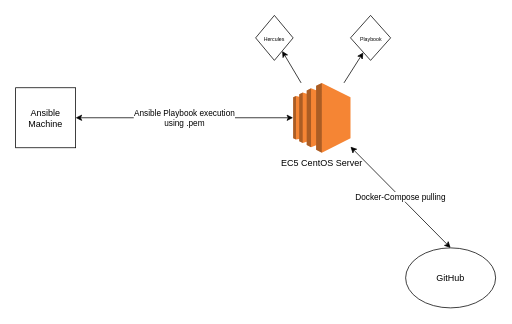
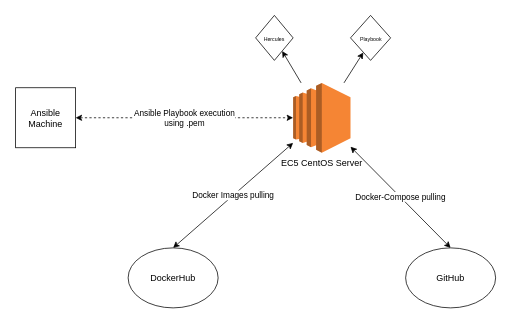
(108, 118) -> (108, 118)
none -> (232, 196)
none -> (173, 278)
